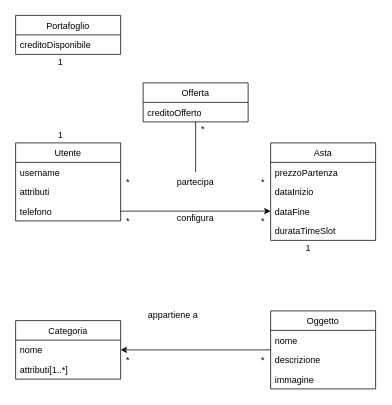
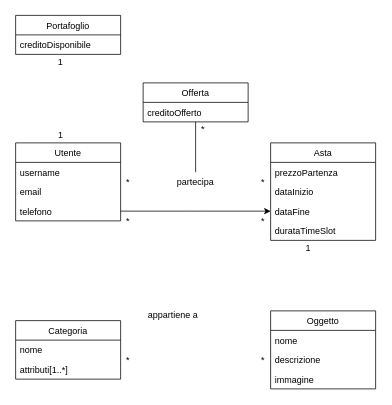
(40, 192) -> (30, 192)
(195, 218) -> none
(127, 350) -> none
